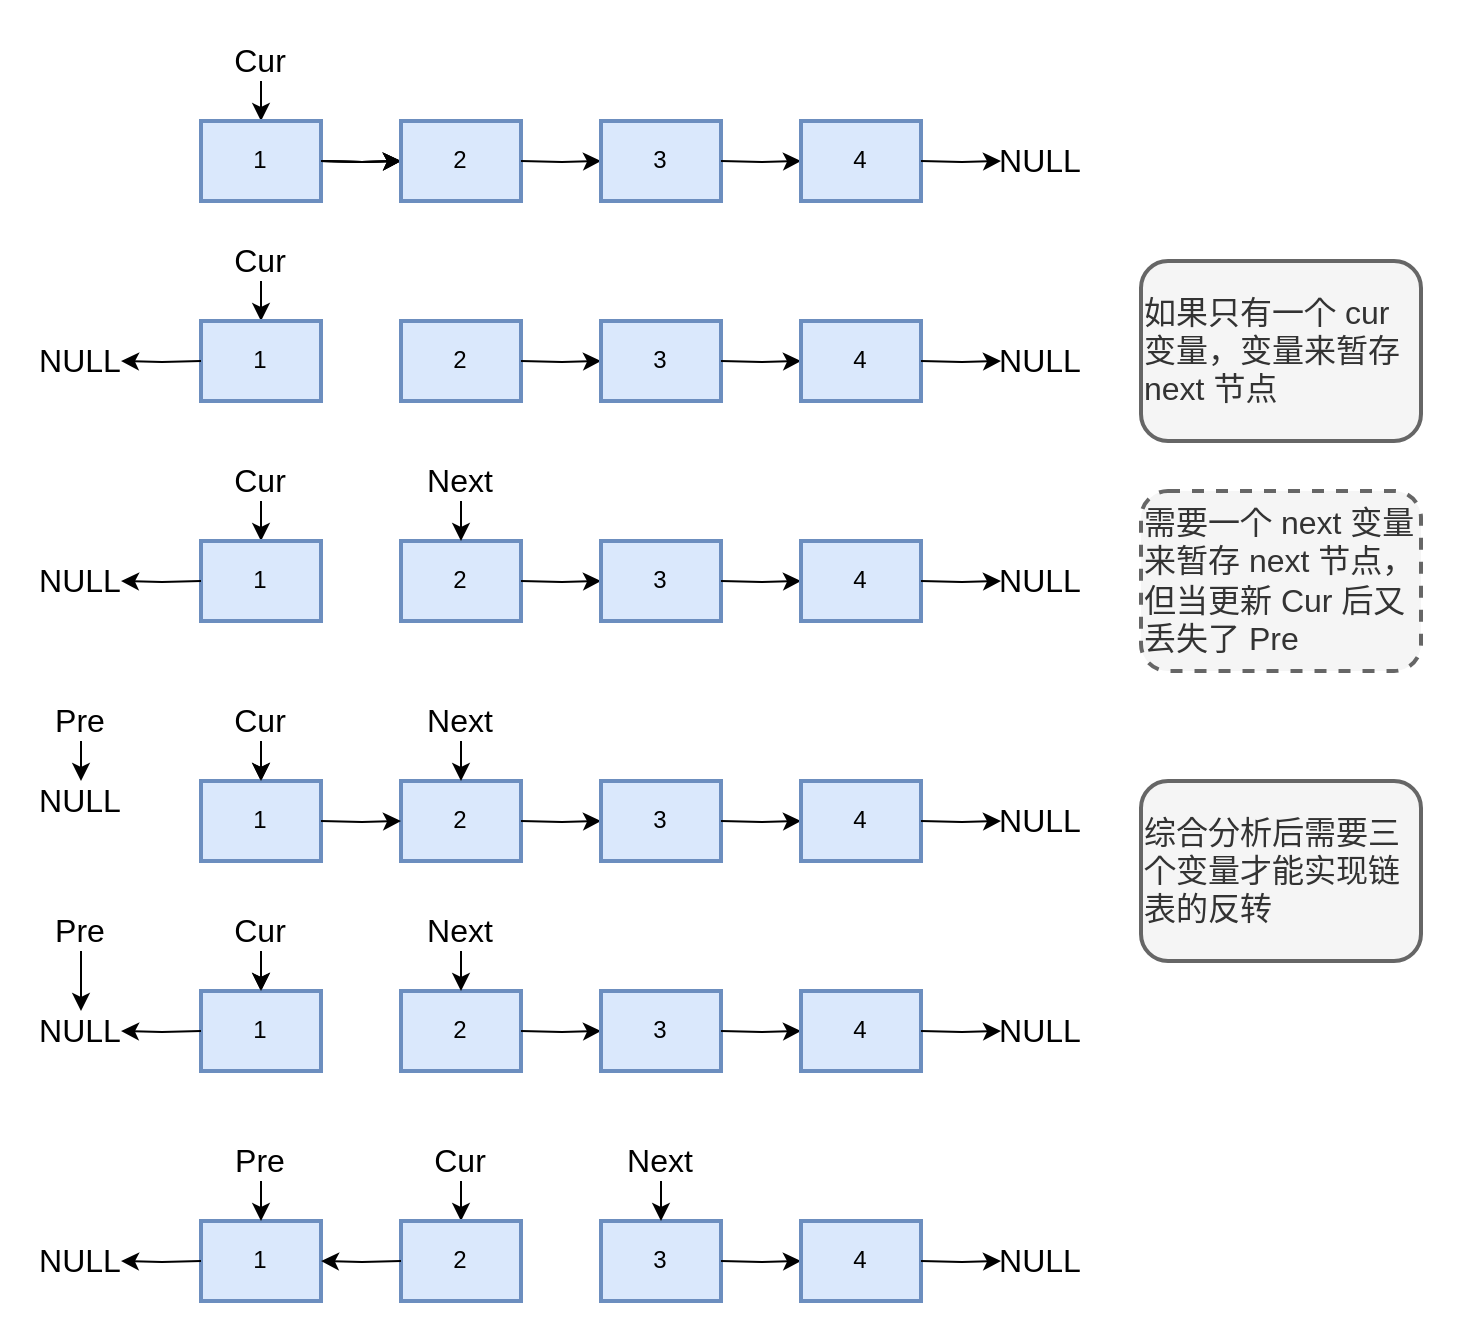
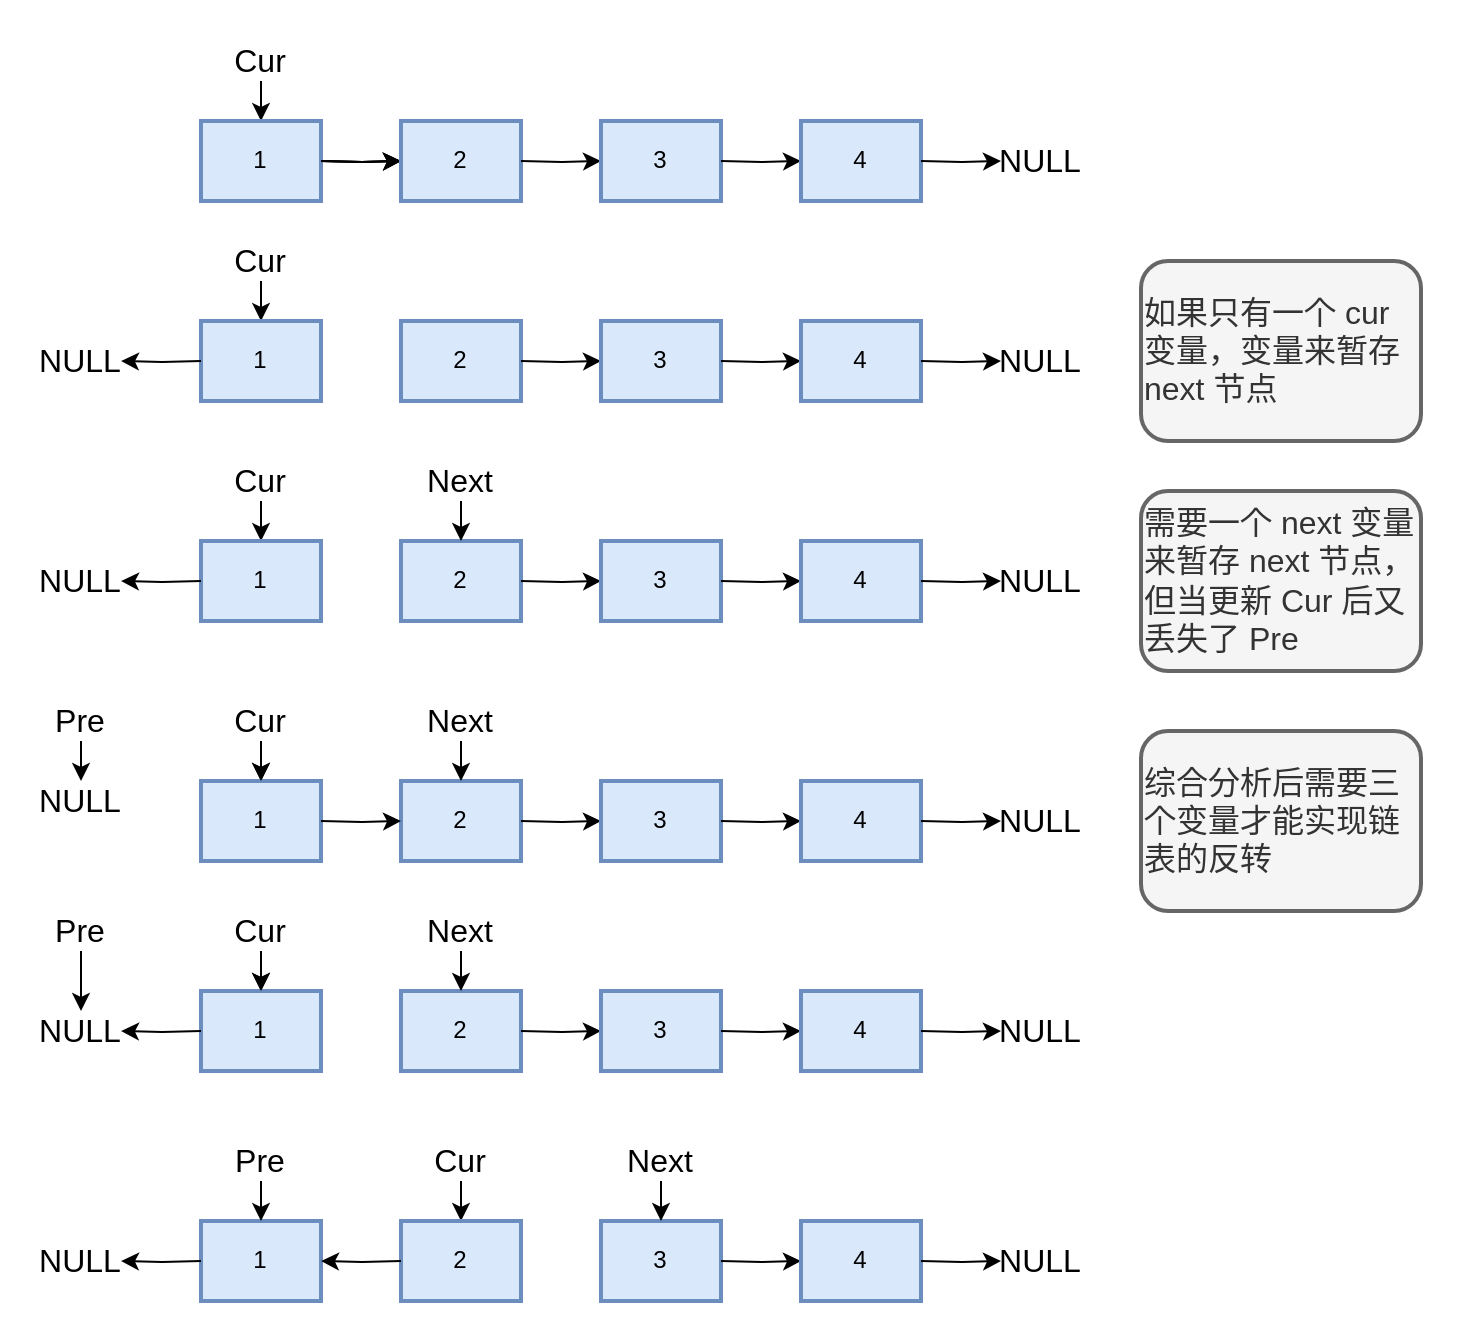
(1281, 581) -> (1281, 581)
(1281, 871) -> (1281, 821)
